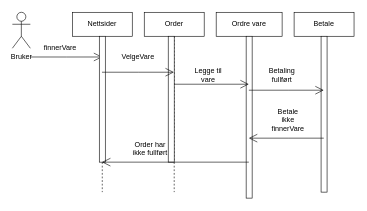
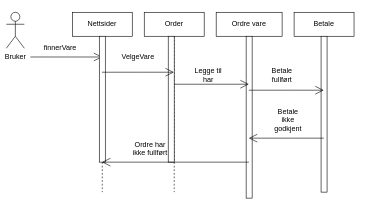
(21, 30) -> (15, 30)
(209, 75) -> (209, 75)
(282, 75) -> (282, 75)
(288, 120) -> (288, 120)
(150, 153) -> (150, 153)
